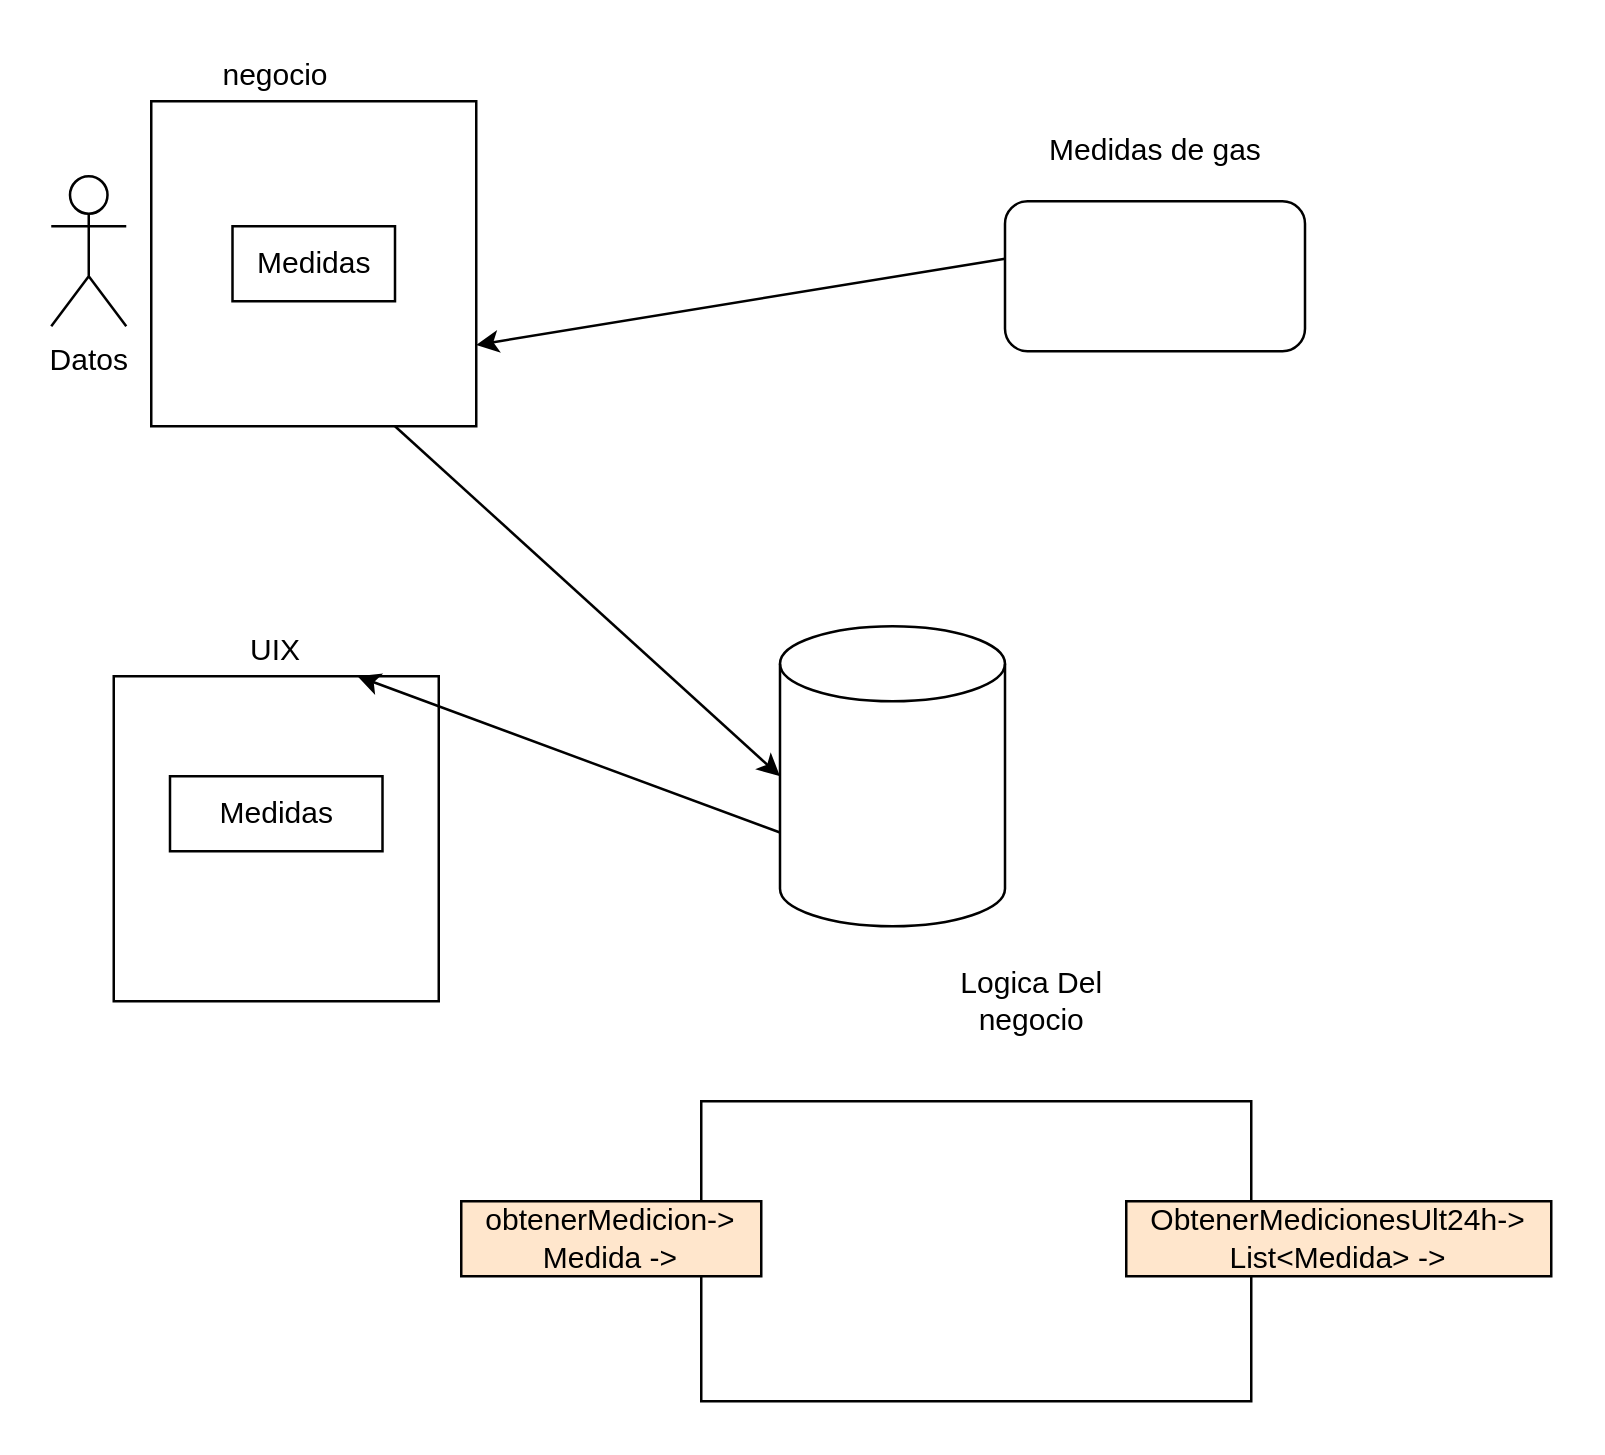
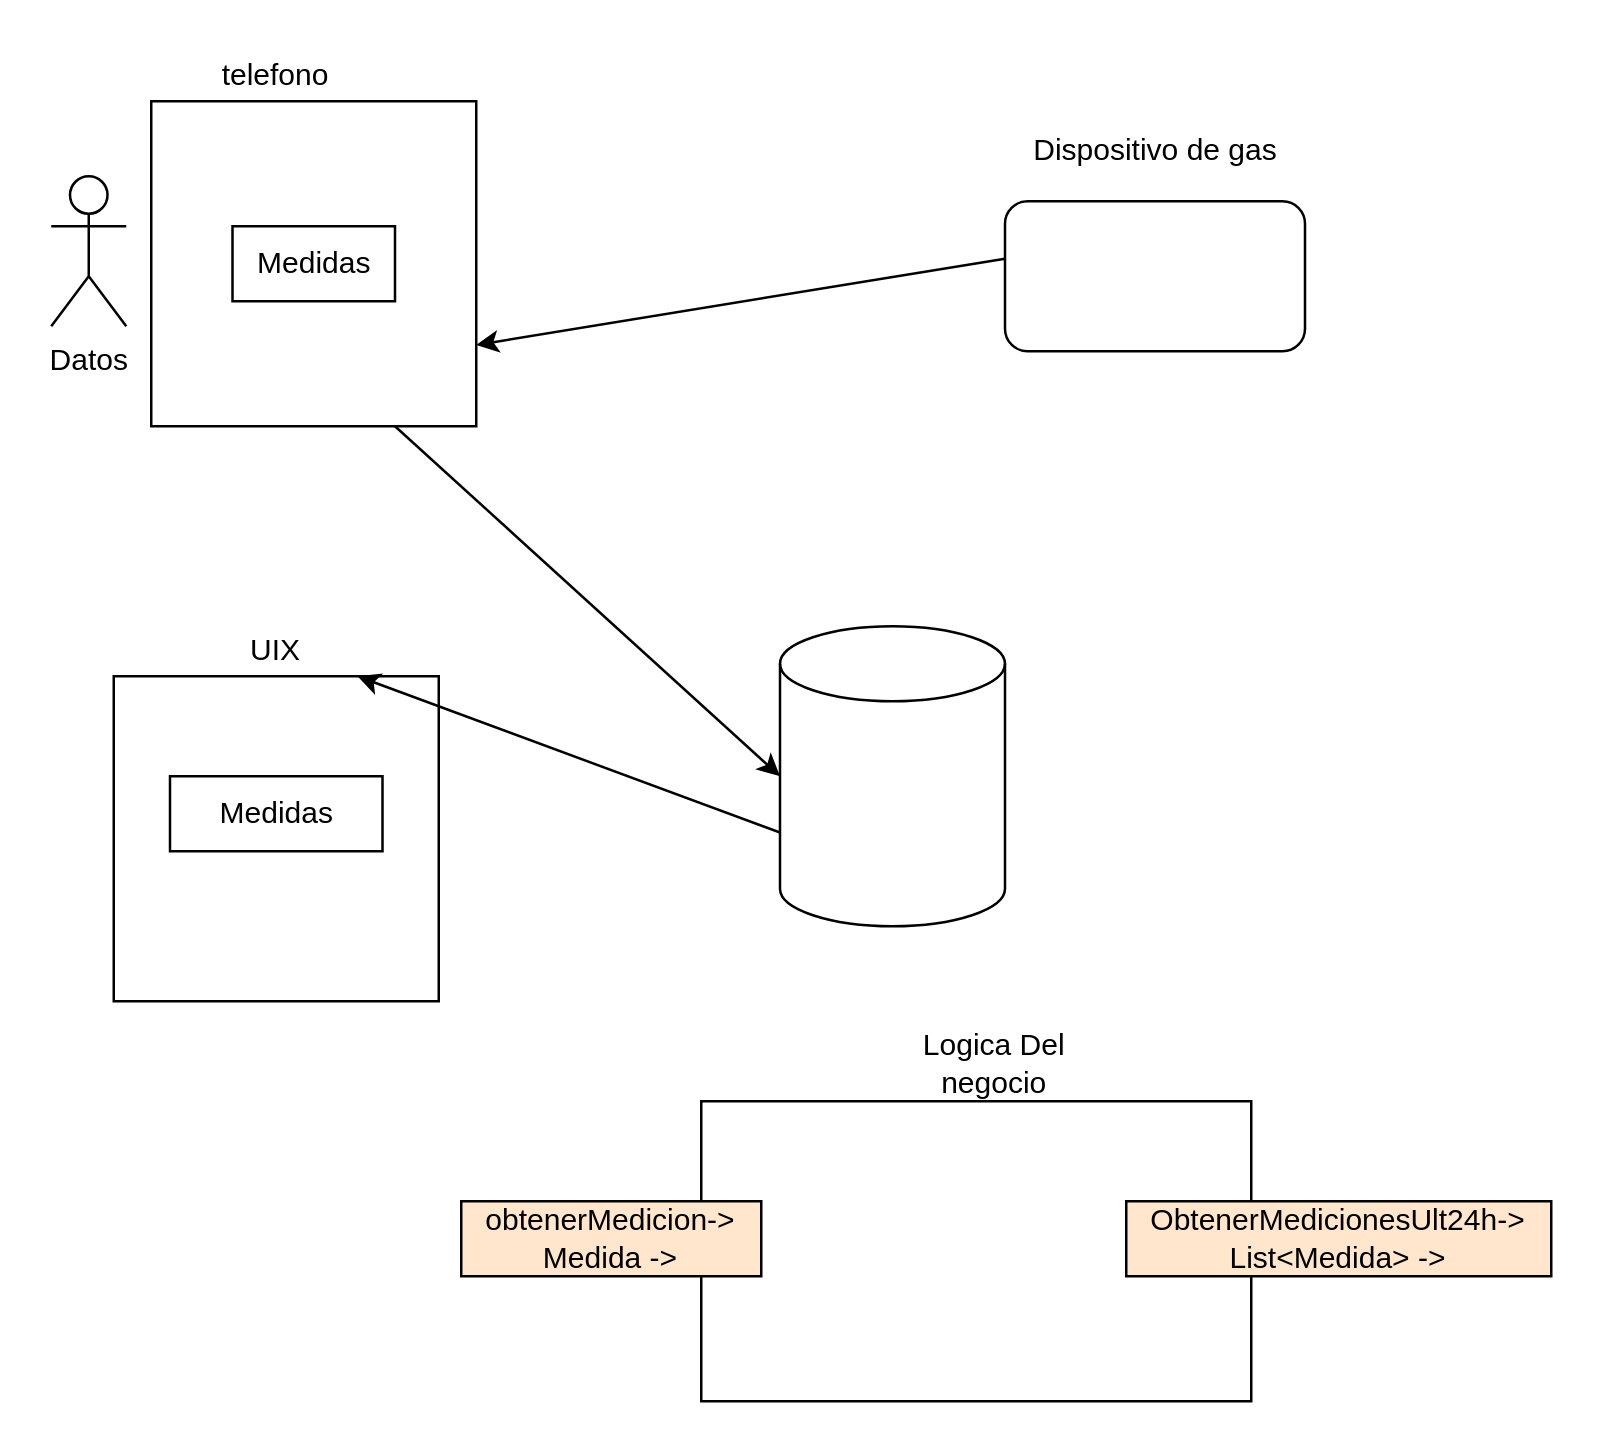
(276, 76) -> (276, 76)
(1156, 151) -> (1156, 151)
(1033, 1001) -> (995, 1064)
